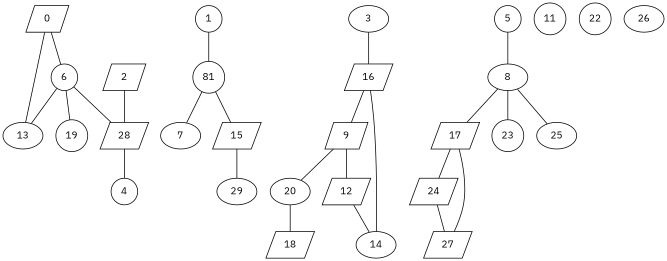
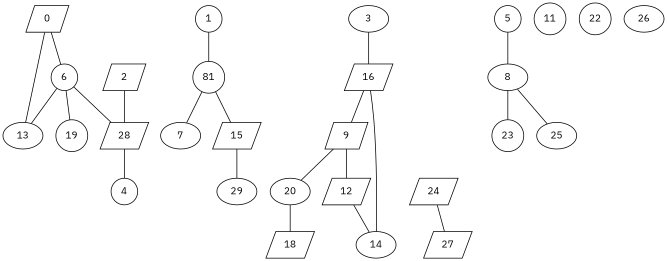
(455, 136) -> none
